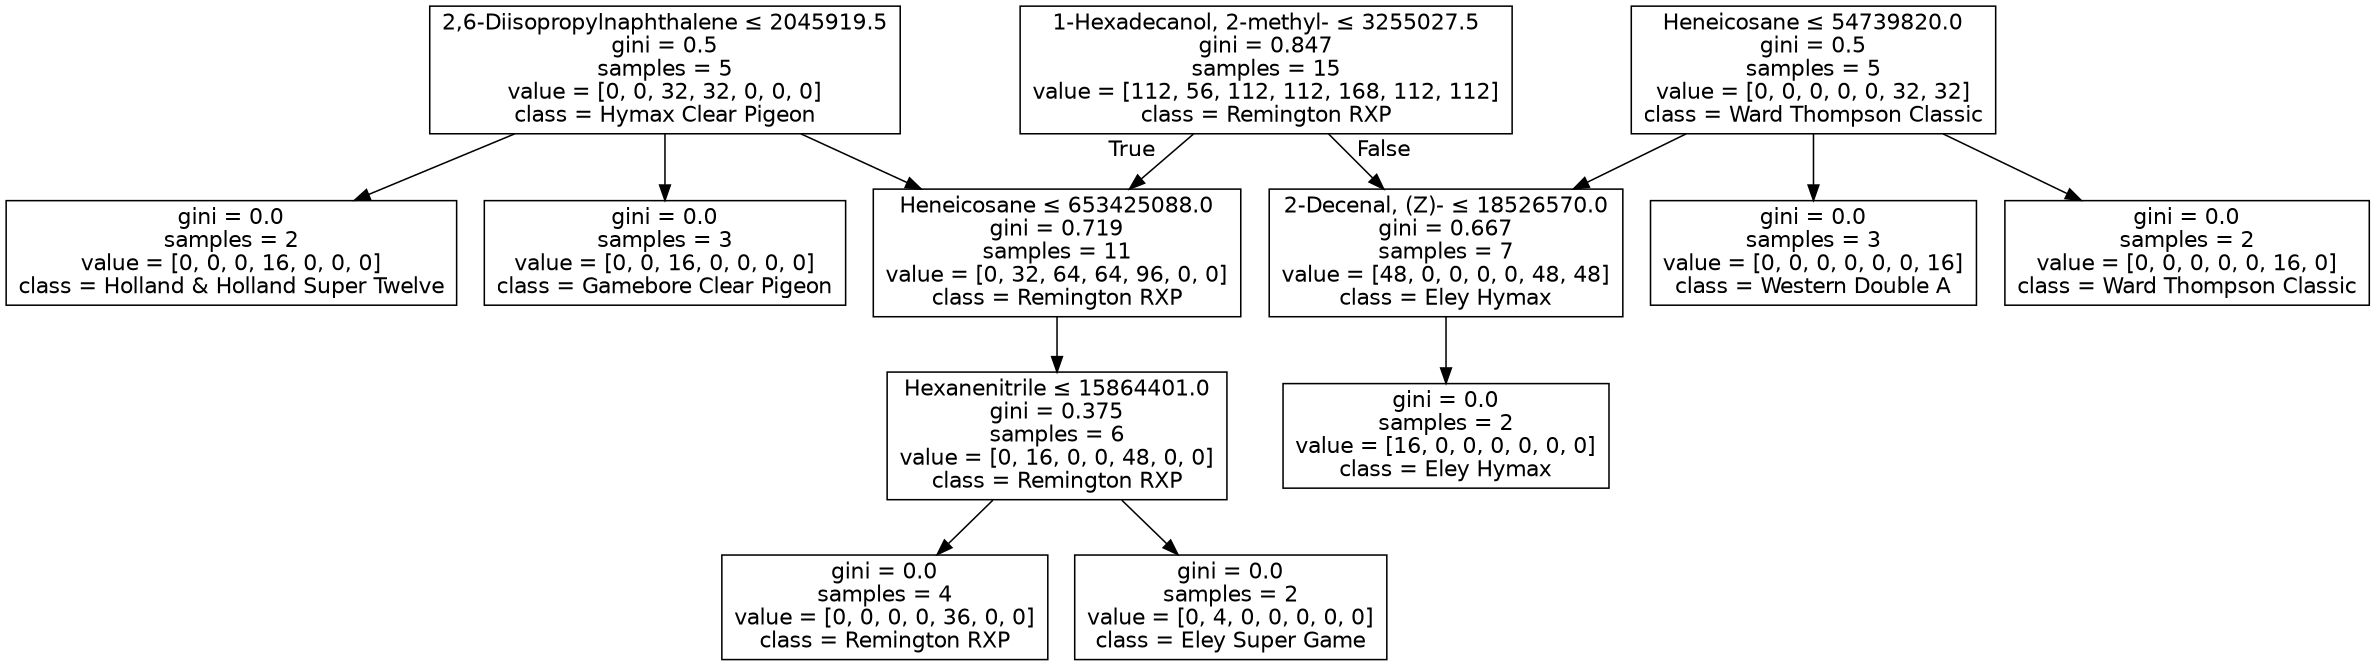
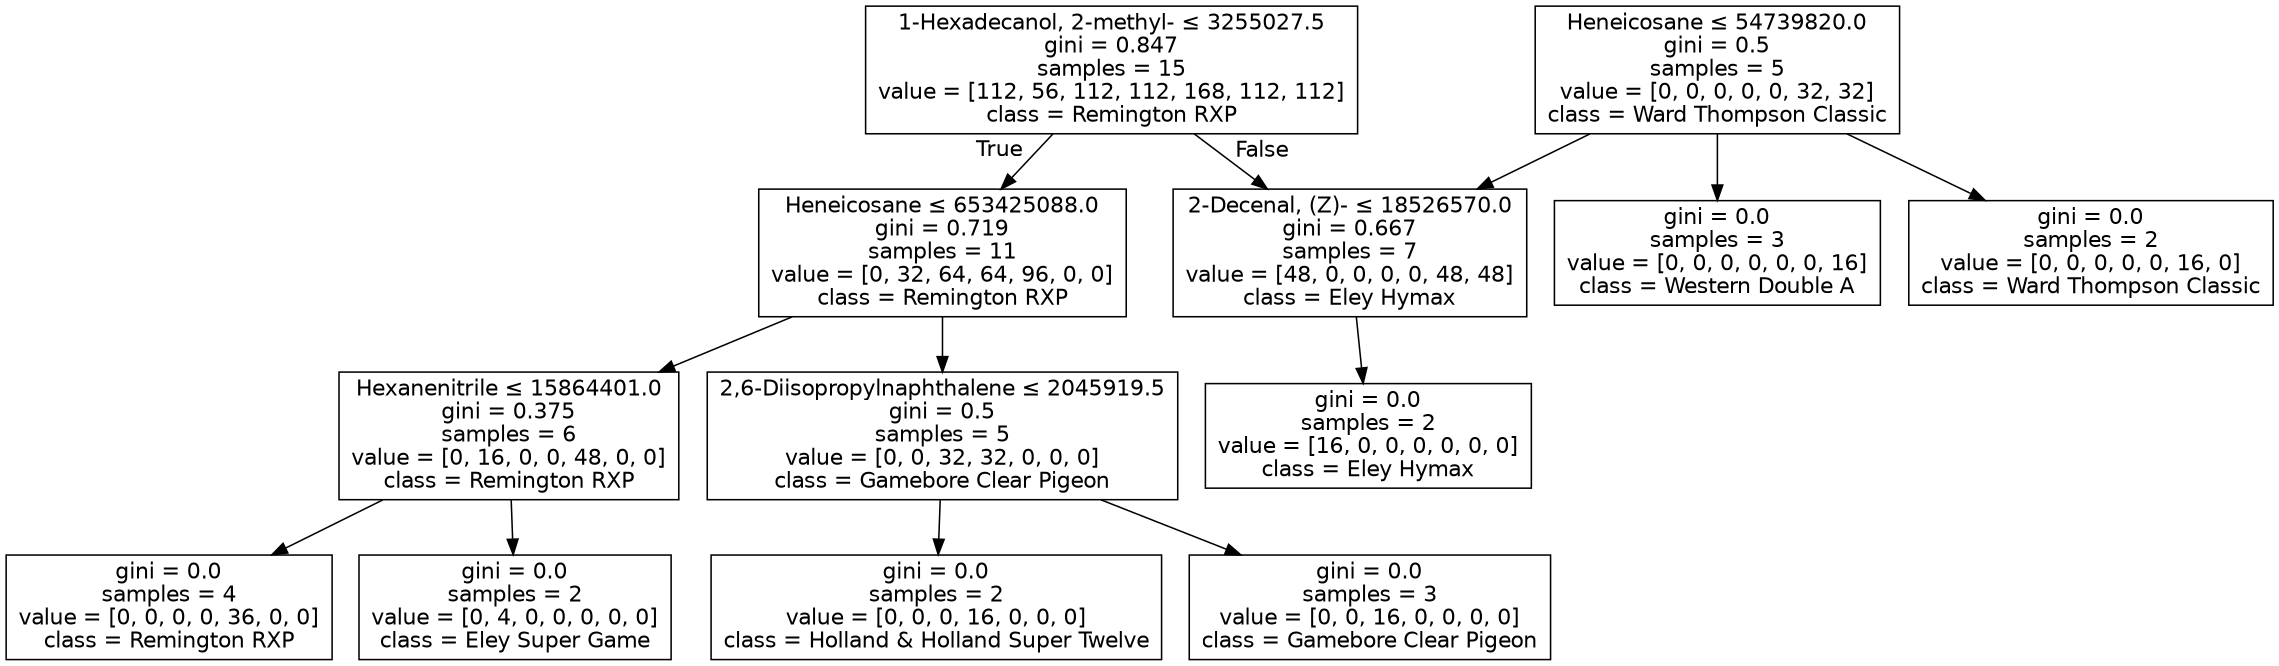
(665, 115) -> (942, 481)
(854, 158) -> (942, 337)
